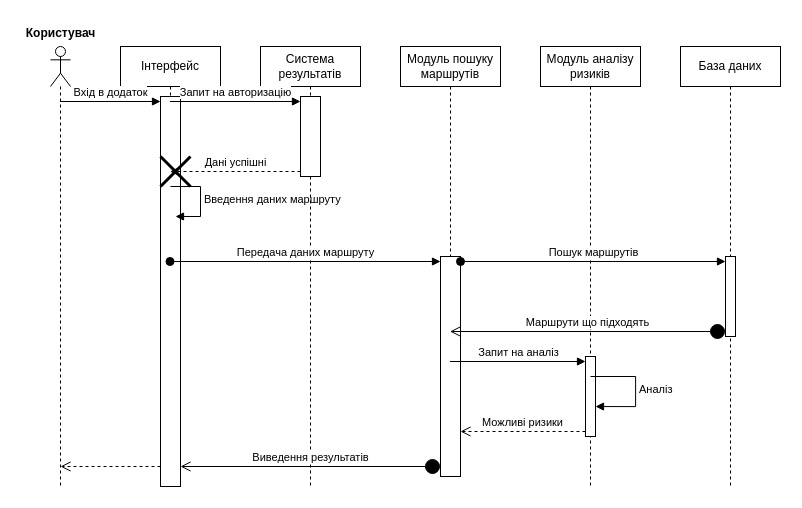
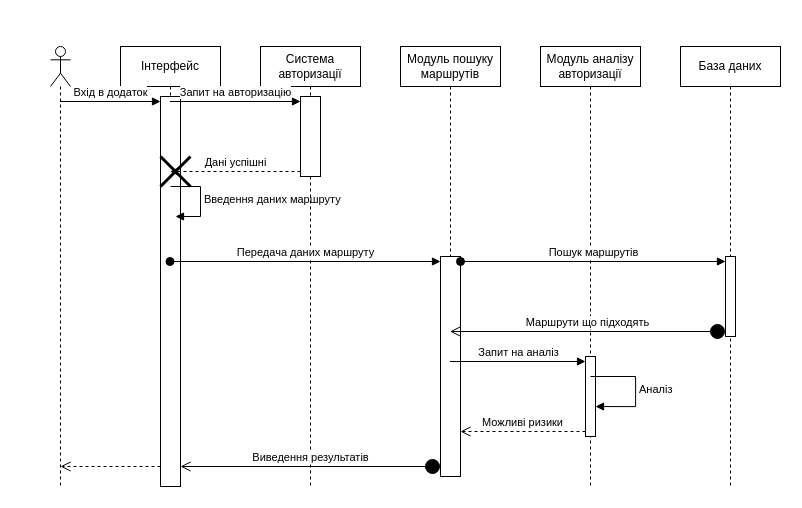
(61, 34) -> none
(311, 67) -> (311, 67)
(591, 67) -> (591, 67)
